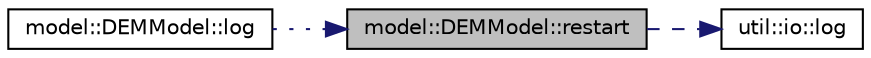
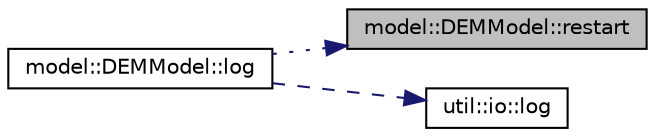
(673, 29) -> (339, 91)
